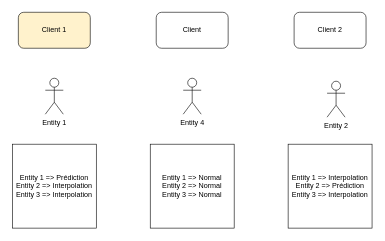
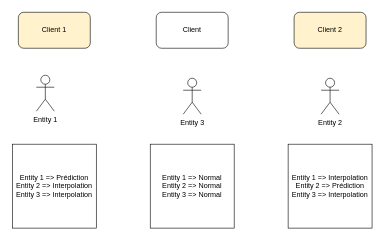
(330, 30) -> (330, 30)
(54, 96) -> (45, 93)
(336, 99) -> (330, 96)
(193, 123) -> (193, 123)
